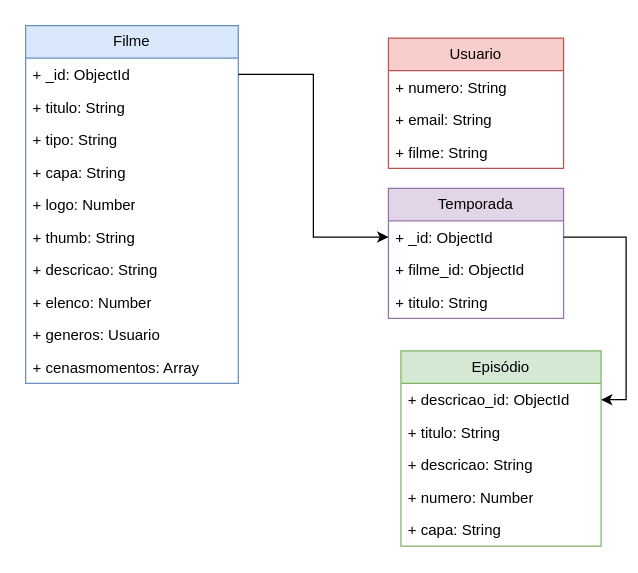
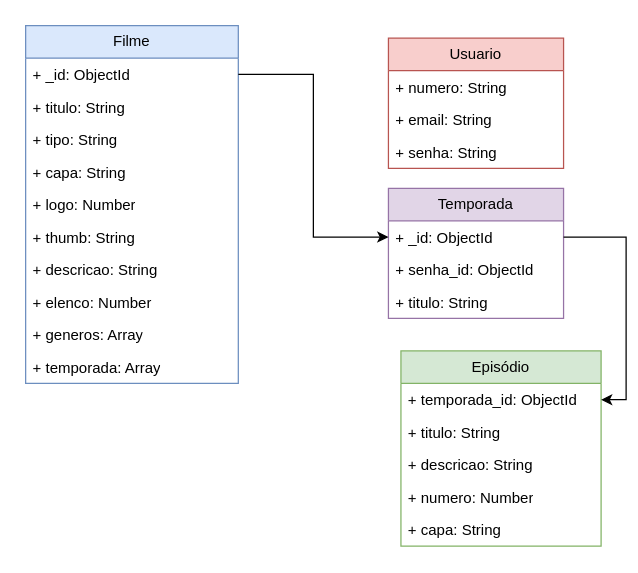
(447, 153) -> (451, 153)
(468, 271) -> (472, 271)
(101, 336) -> (94, 336)
(120, 368) -> (103, 368)
(499, 401) -> (501, 401)
